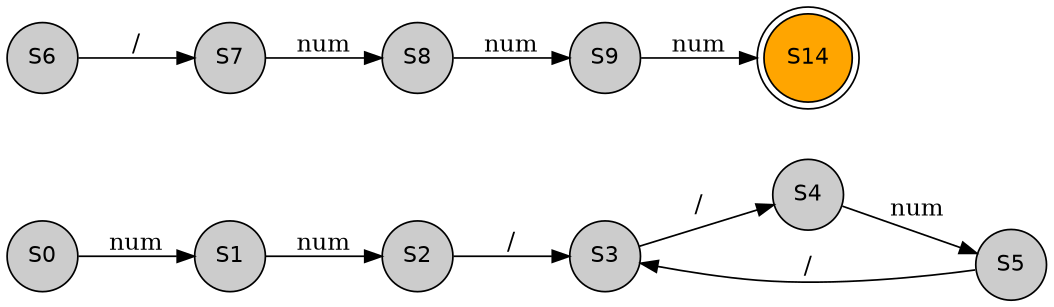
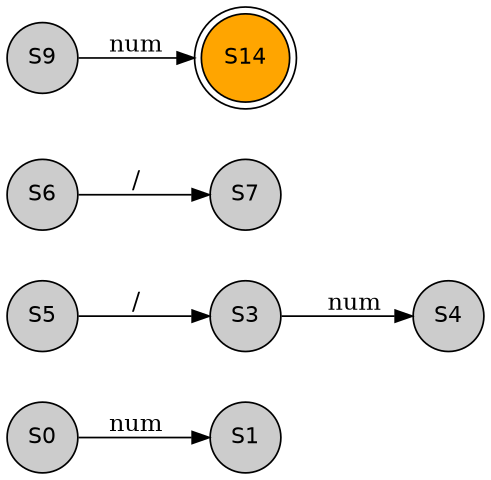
(418, 58) -> none
(699, 206) -> (355, 303)
(901, 227) -> none
(418, 256) -> none
